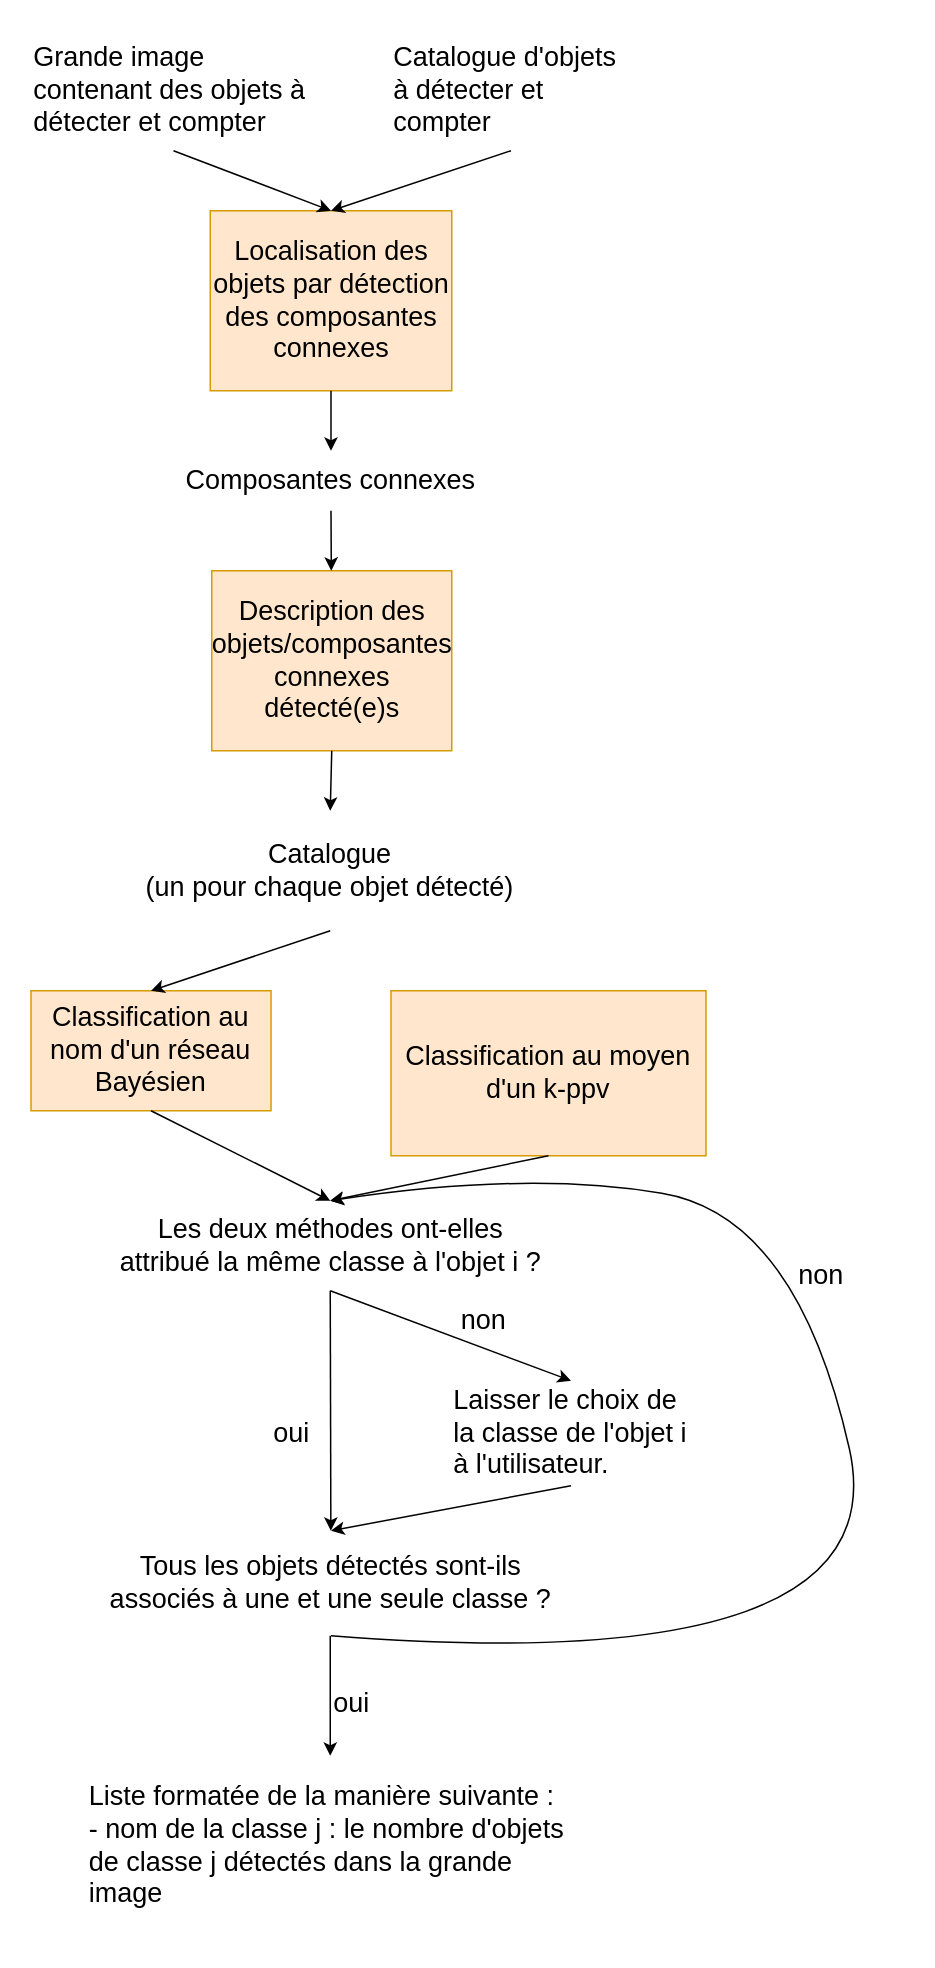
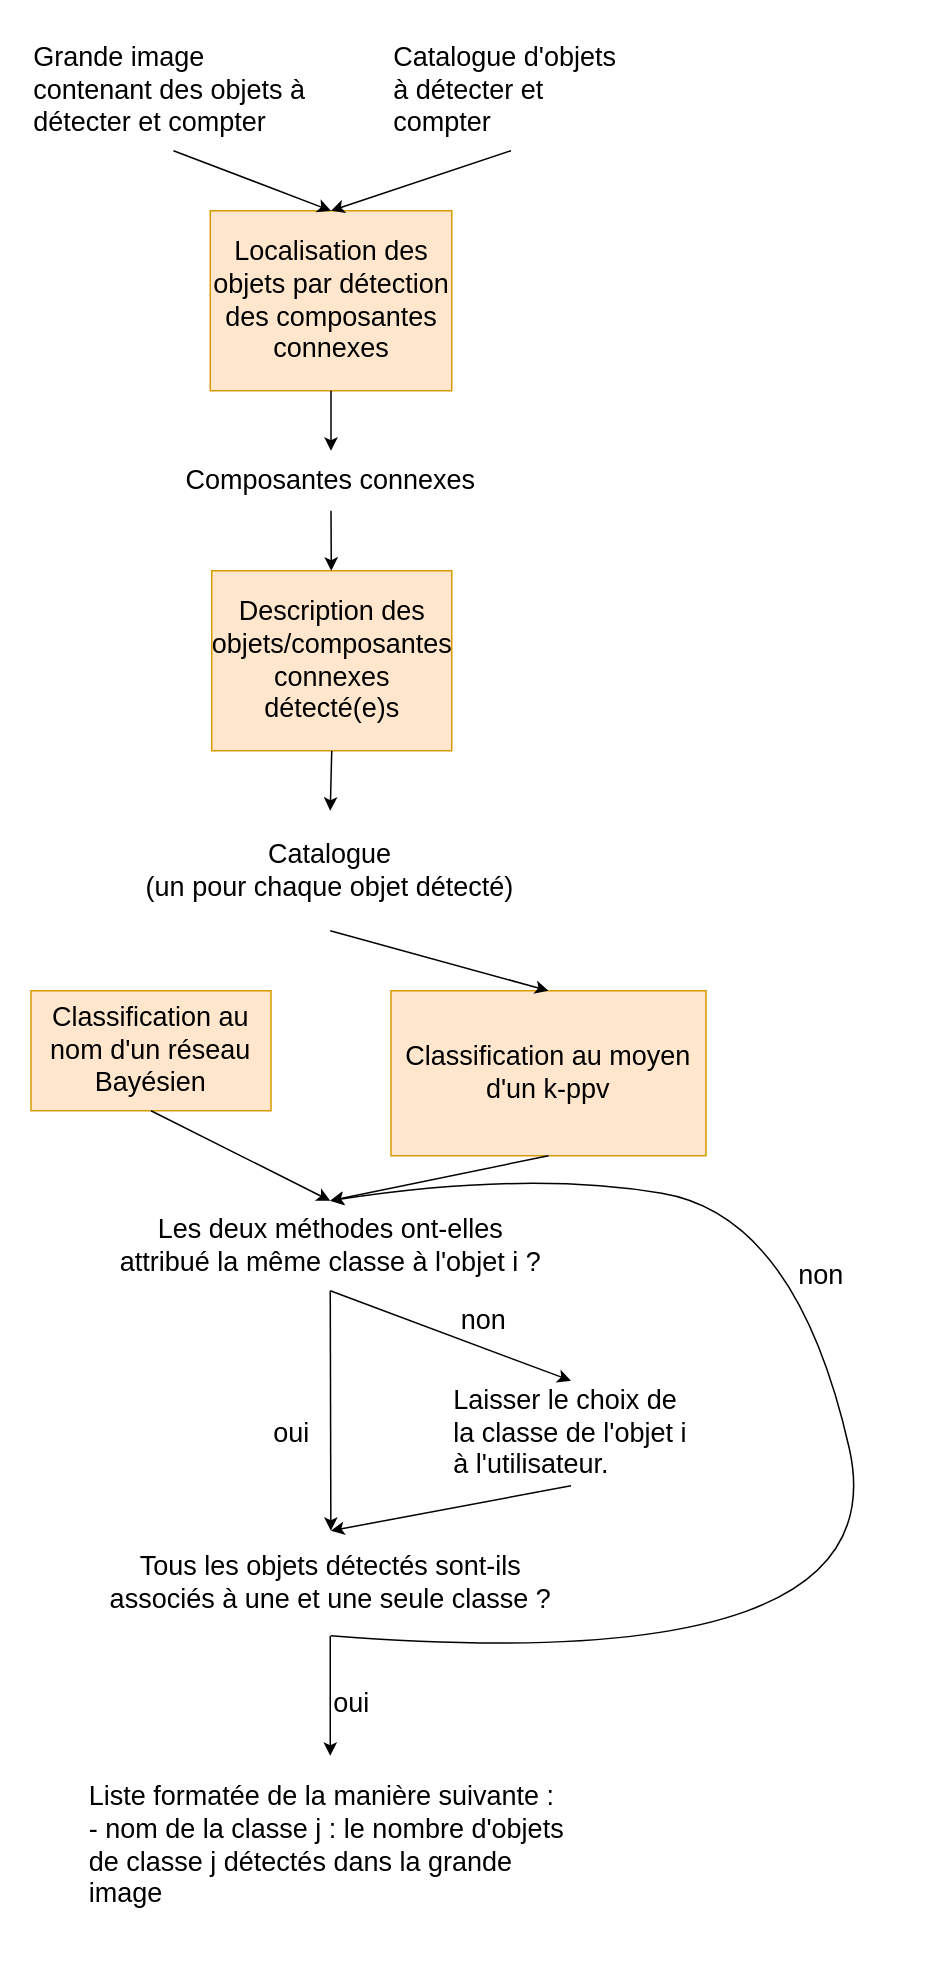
(244, 959) -> none
none -> (435, 960)
